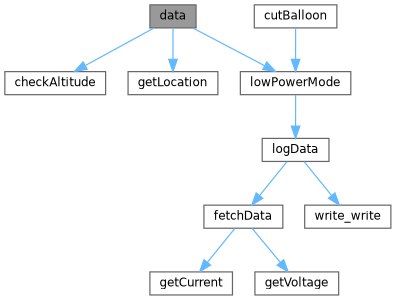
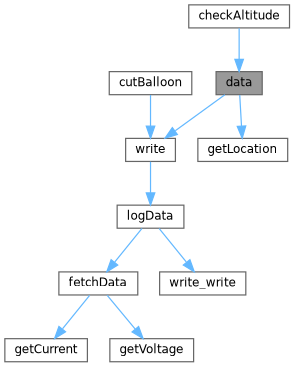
(120, 47) -> (239, 44)
(296, 83) -> (151, 150)
